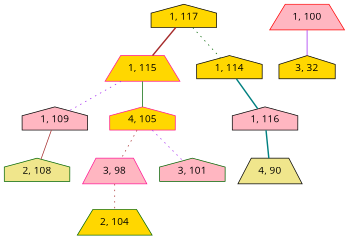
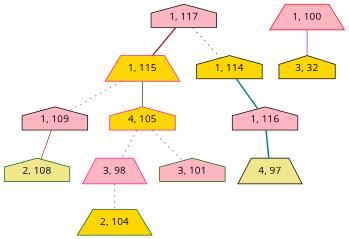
(184, 17) -> (184, 17)
(270, 171) -> (270, 171)
